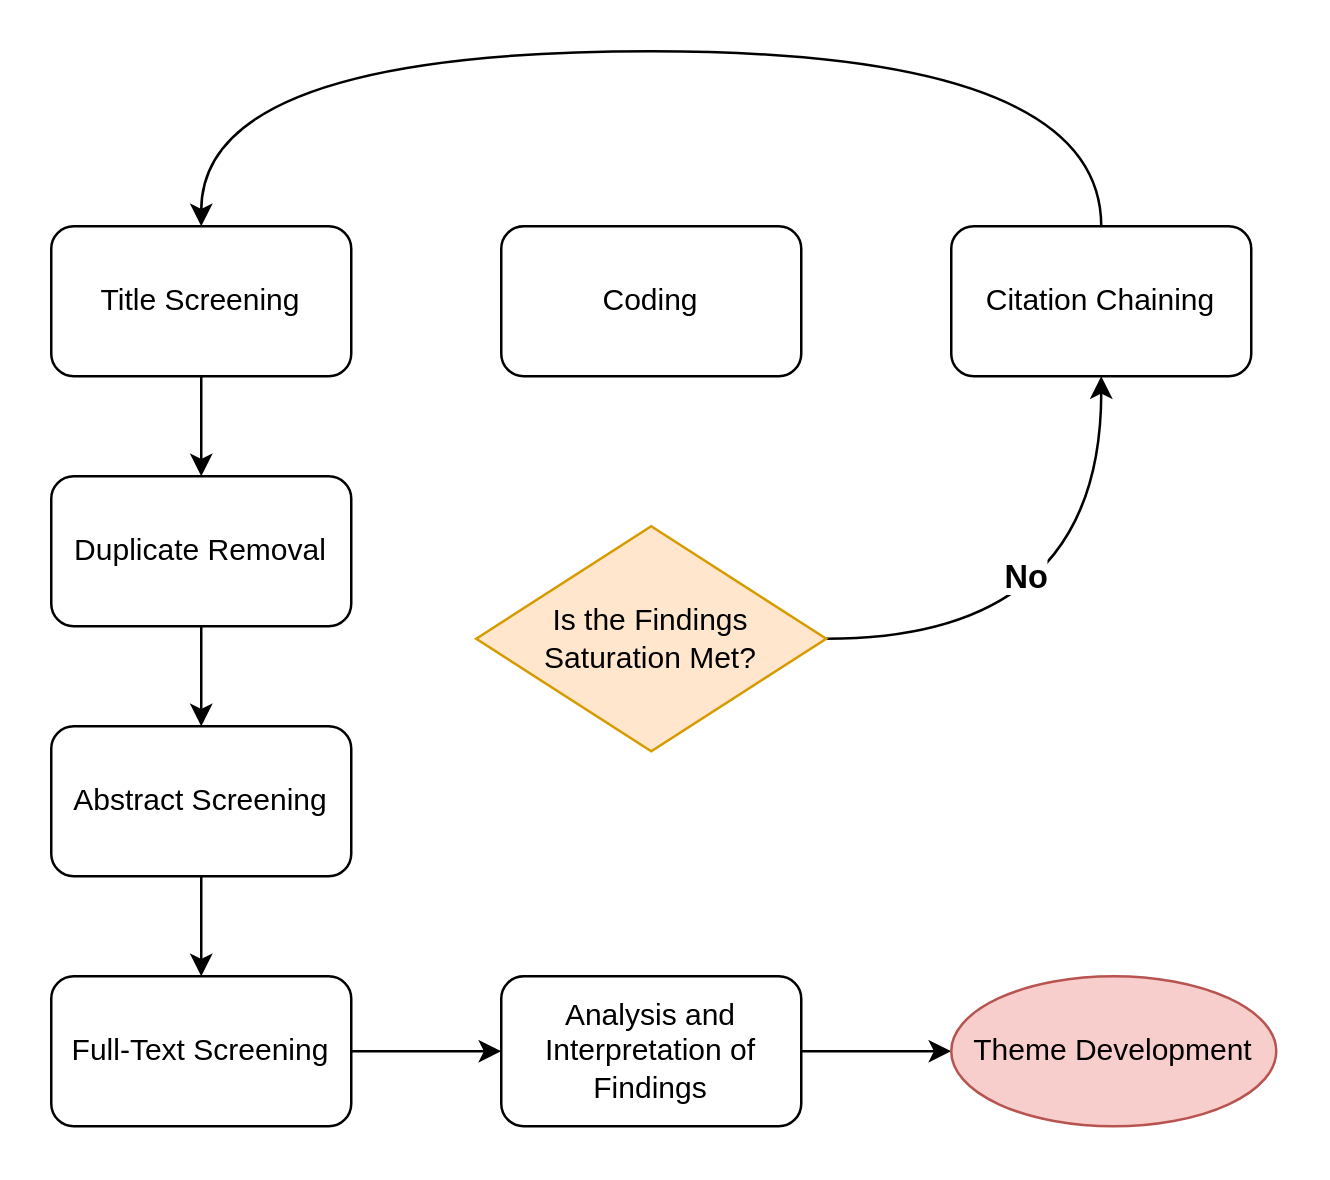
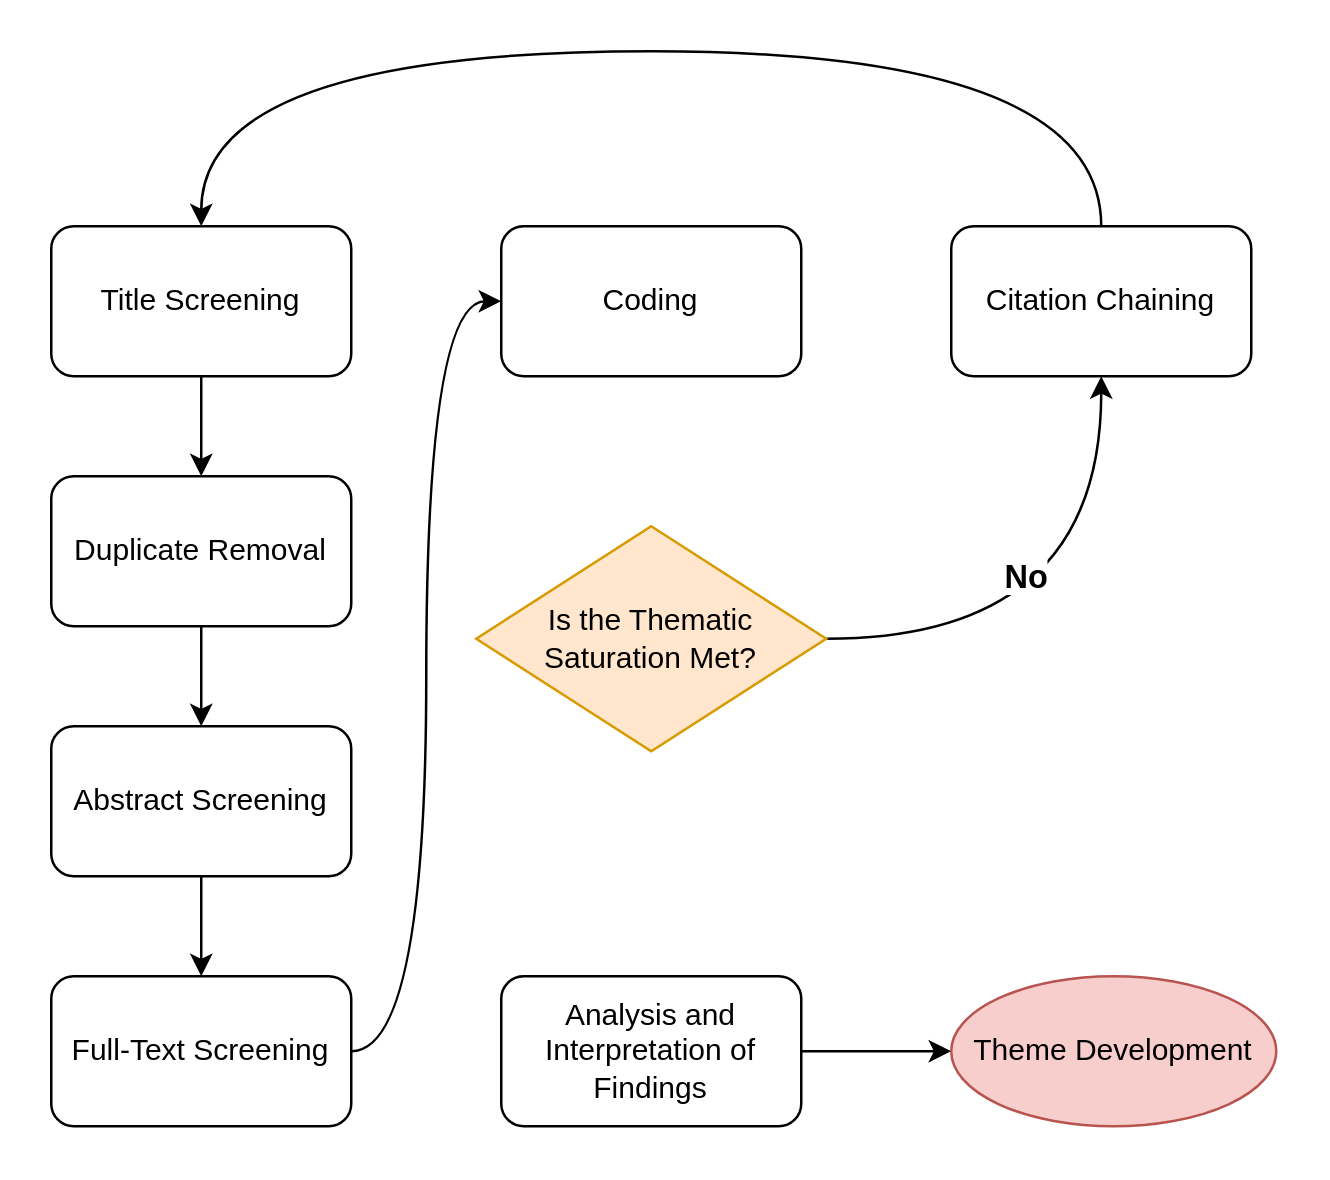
(651, 639) -> (651, 639)
(420, 1051) -> (426, 678)
